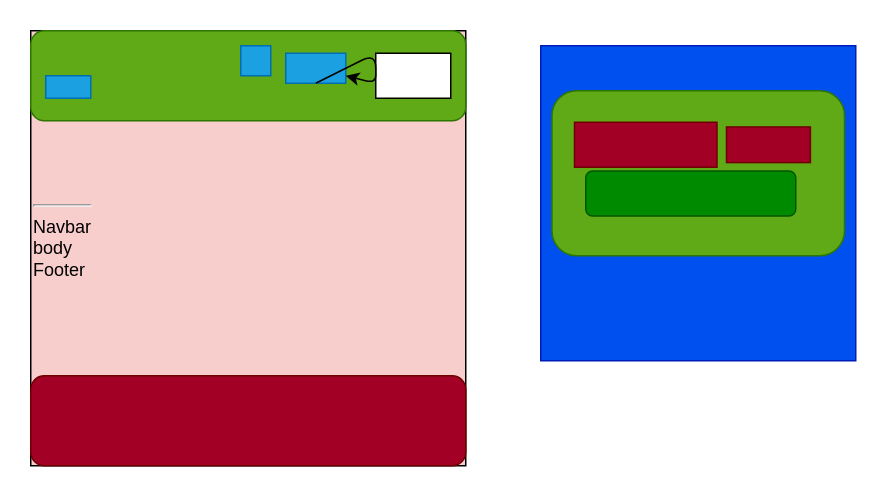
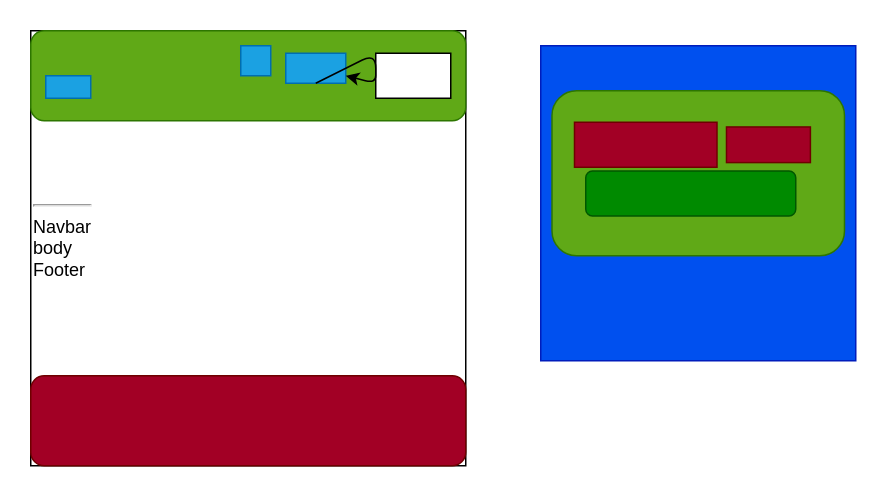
(248, 248) -> (248, 248)
